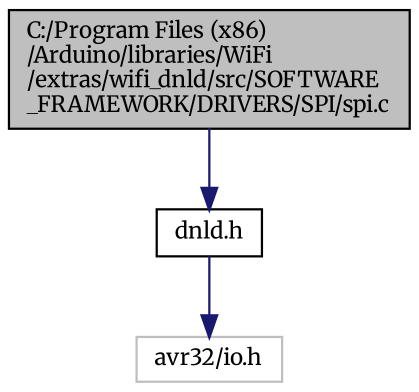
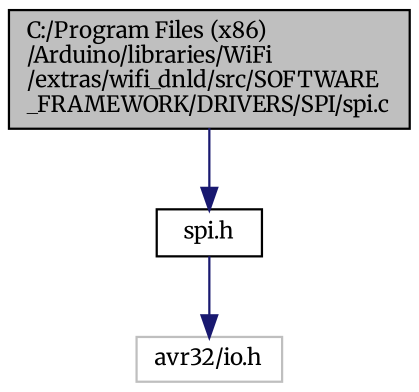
(209, 233) -> (209, 233)
